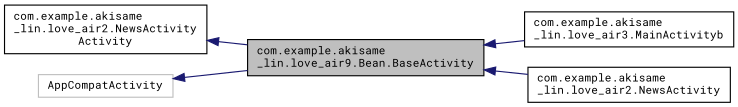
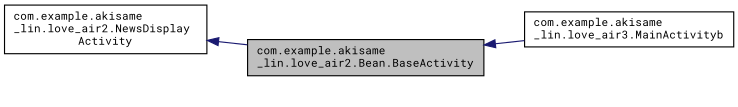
(106, 29) -> (106, 29)
(366, 58) -> (366, 58)
(629, 85) -> none
(106, 86) -> none
